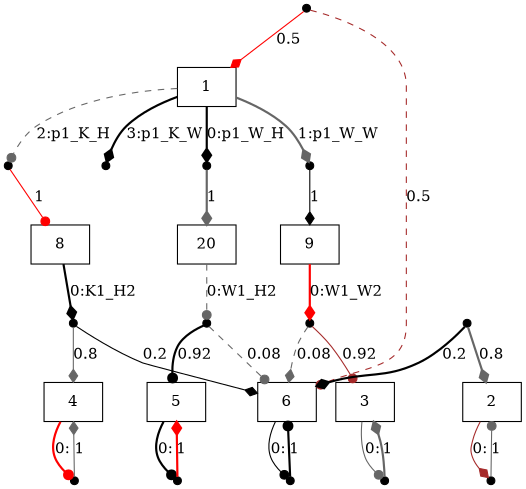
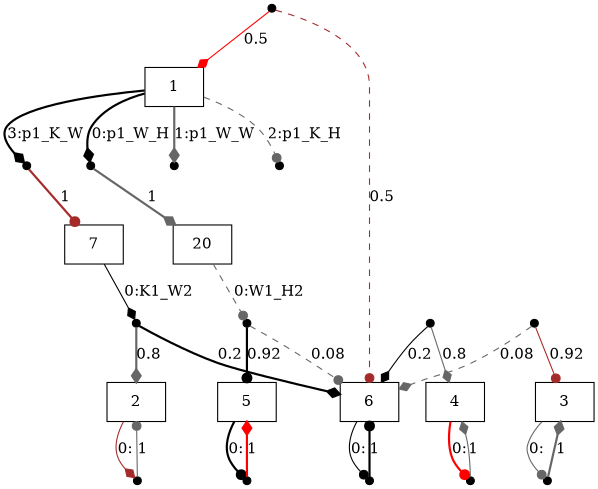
(60, 244) -> none
none -> (94, 244)
(310, 244) -> none
